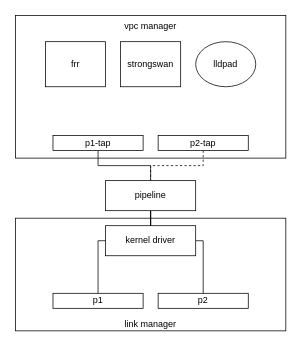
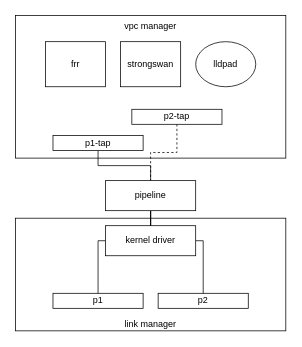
(203, 143) -> (177, 117)
